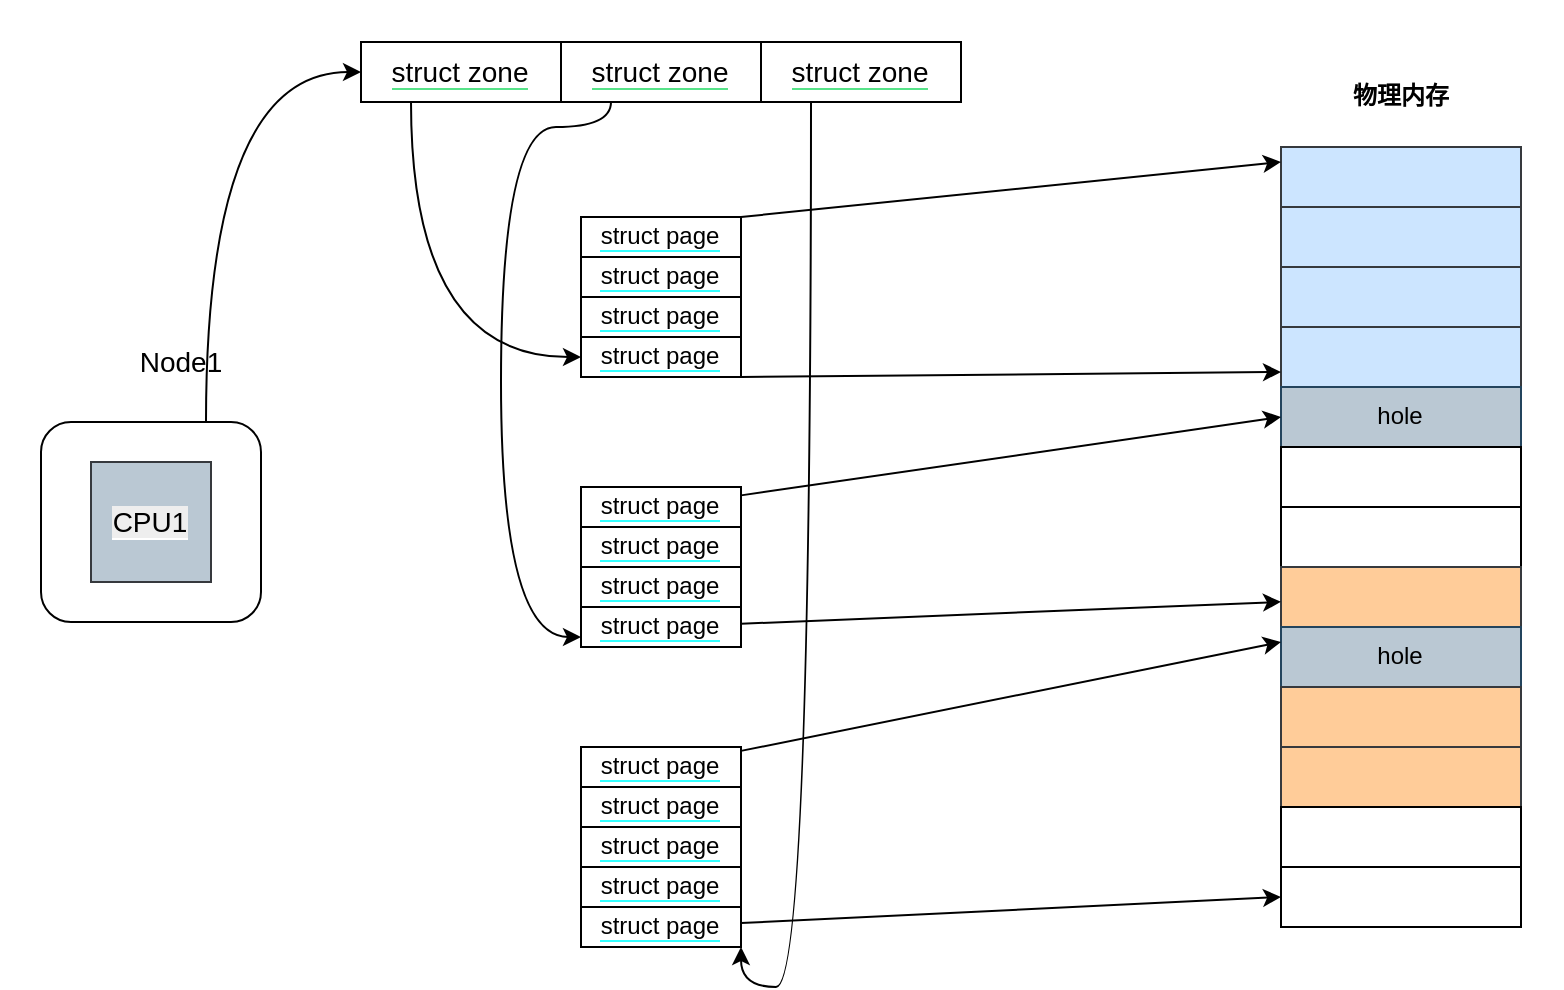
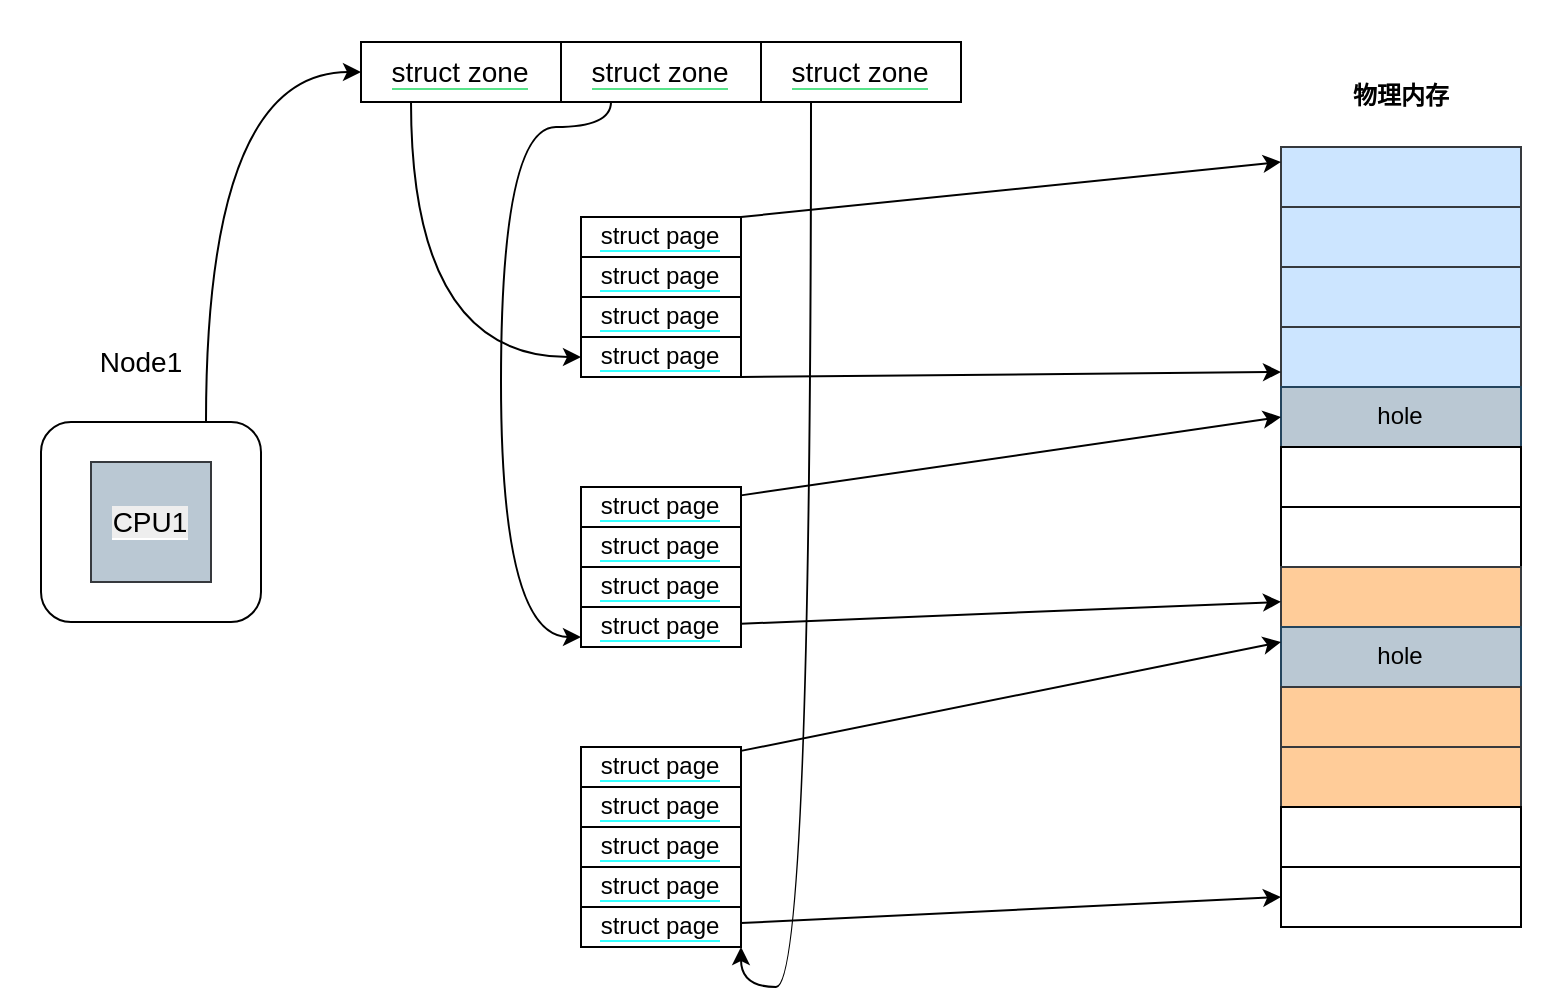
(181, 362) -> (141, 362)
